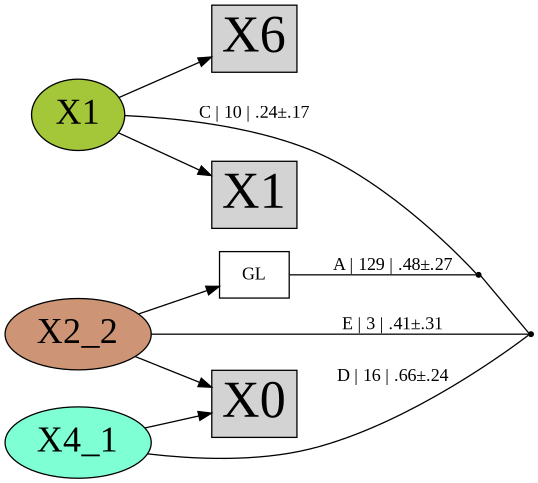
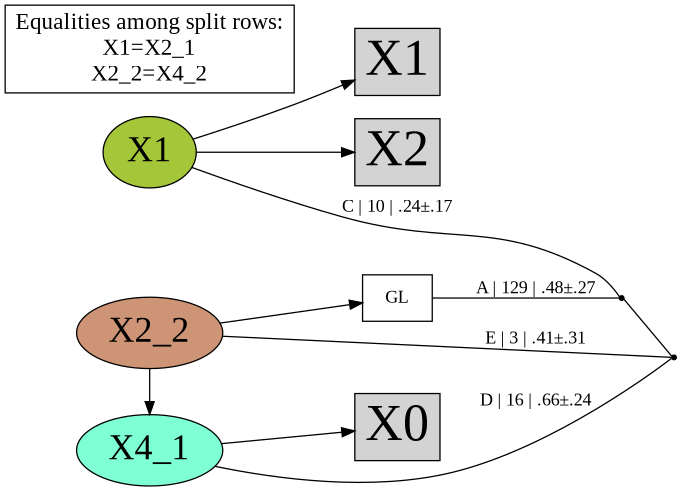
(254, 39) -> (397, 152)
none -> (150, 49)
(167, 369) -> (150, 385)
